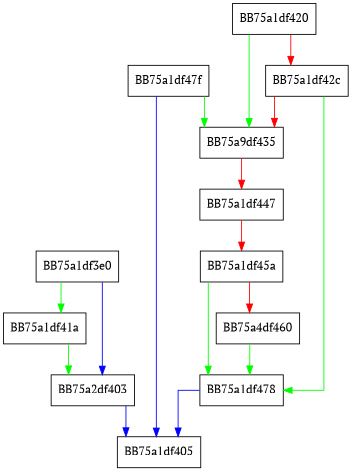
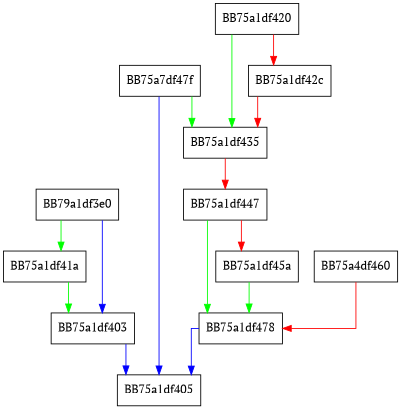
(169, 81) -> (160, 81)
(242, 143) -> (225, 143)
(324, 259) -> (207, 262)
(77, 267) -> (77, 205)
(250, 293) -> none
(250, 355) -> (347, 328)
(93, 390) -> (93, 328)
